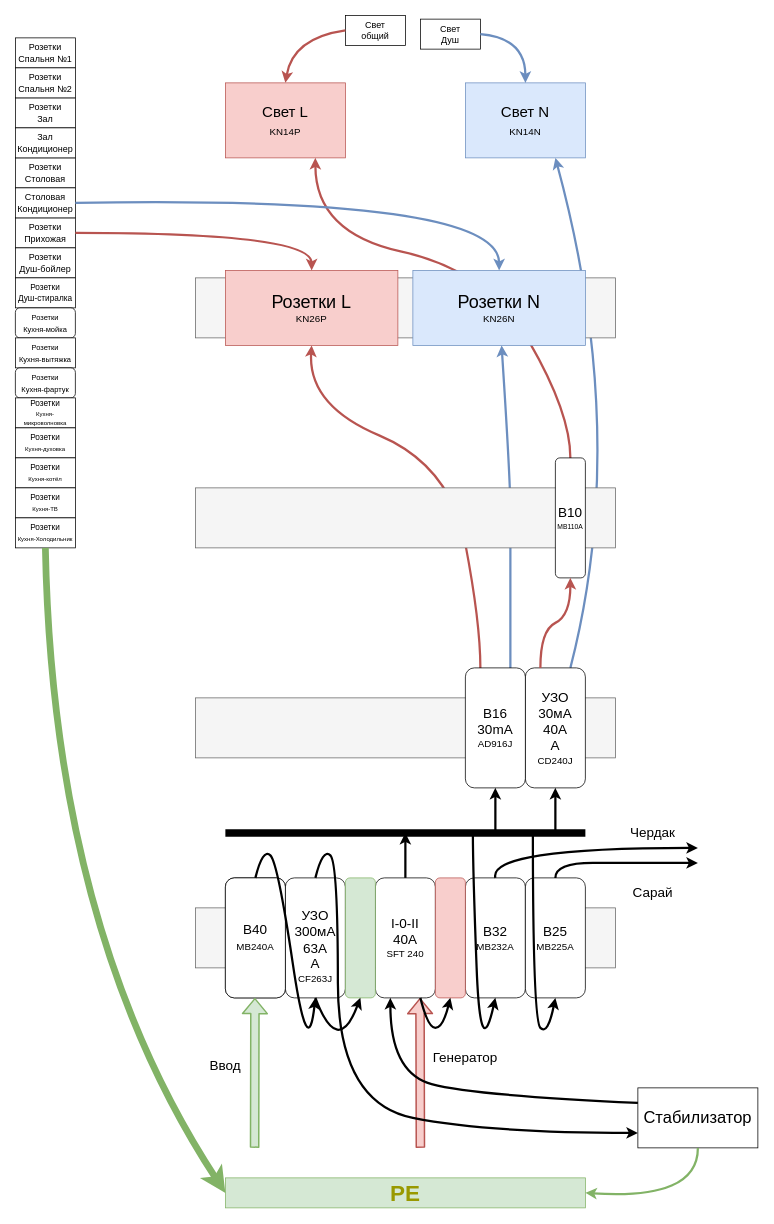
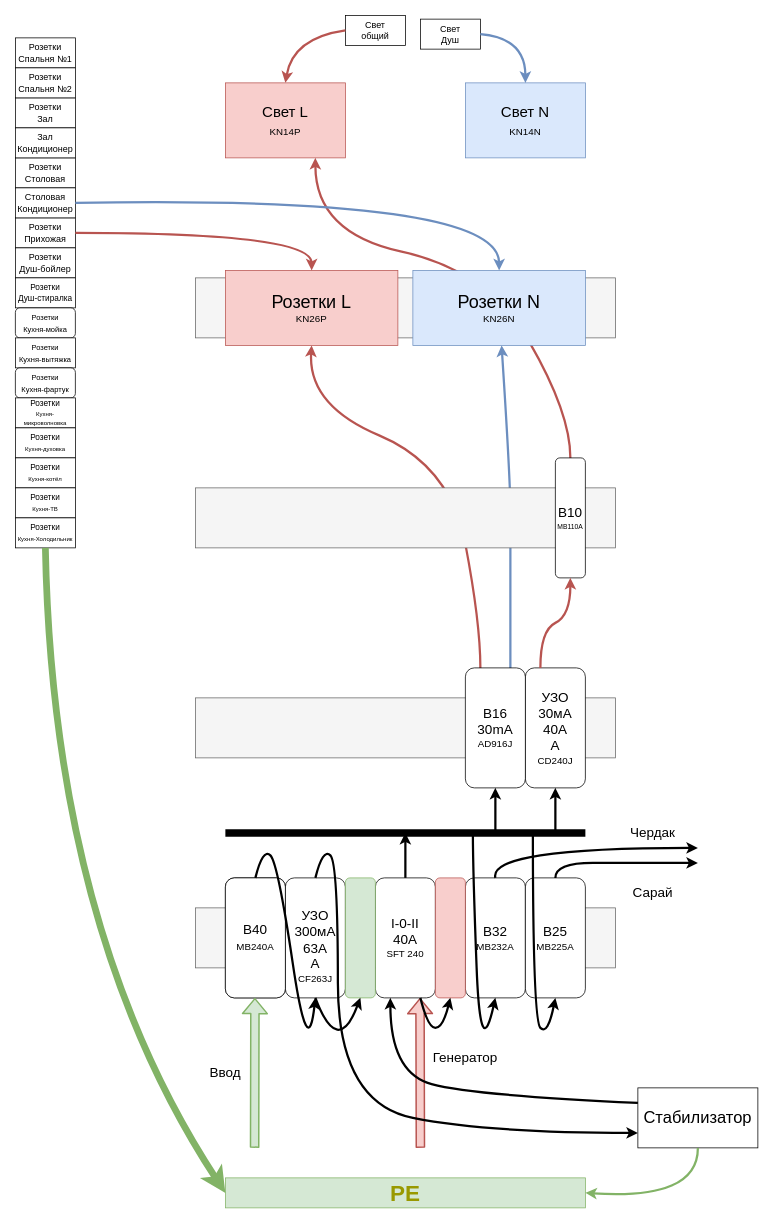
(596, 412) -> none
(225, 1065) -> (225, 1073)
